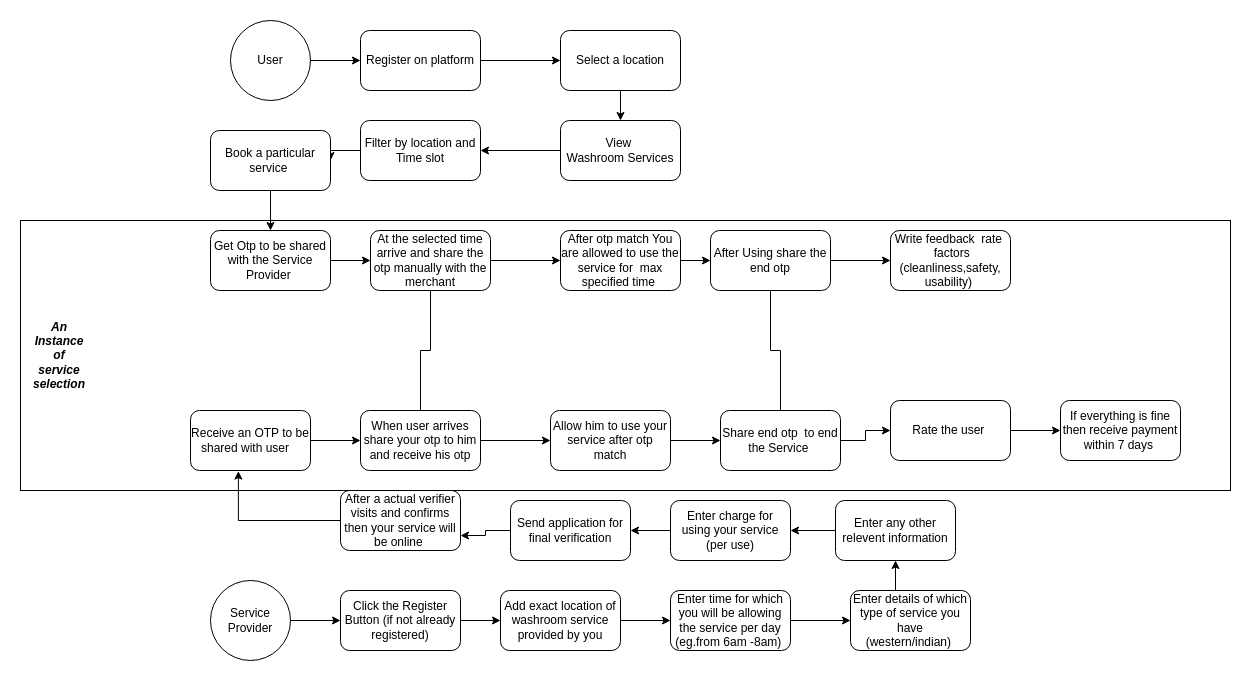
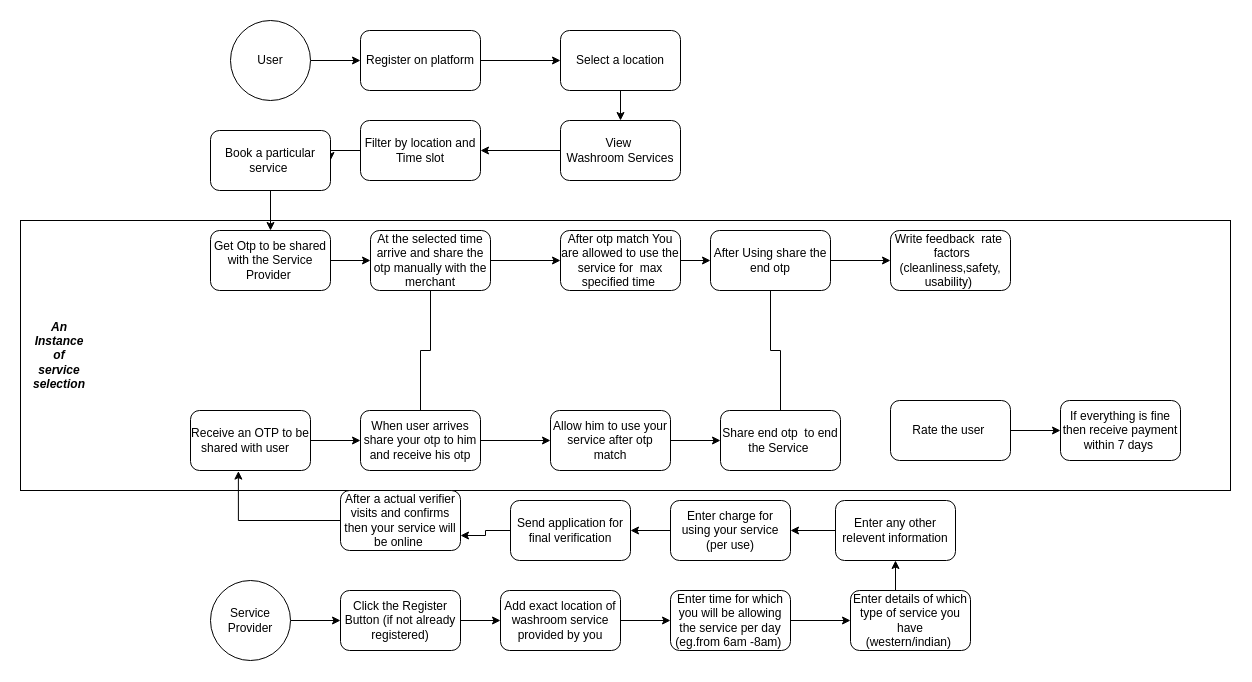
(866, 440) -> none
